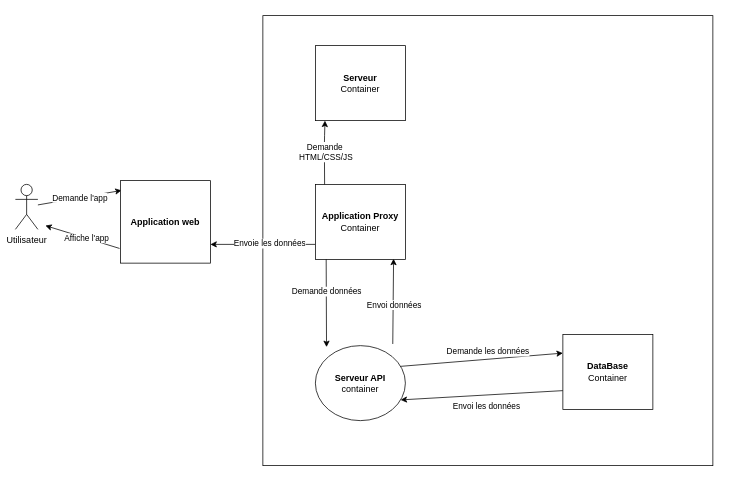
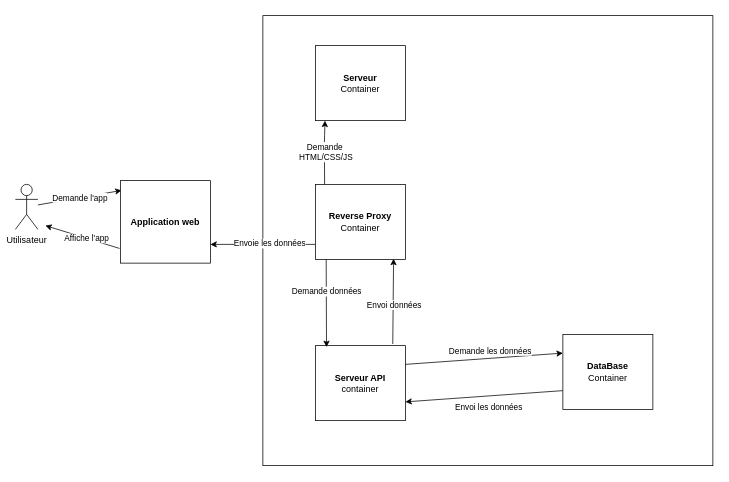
(360, 222) -> (360, 222)
(360, 383) -> (360, 383)
